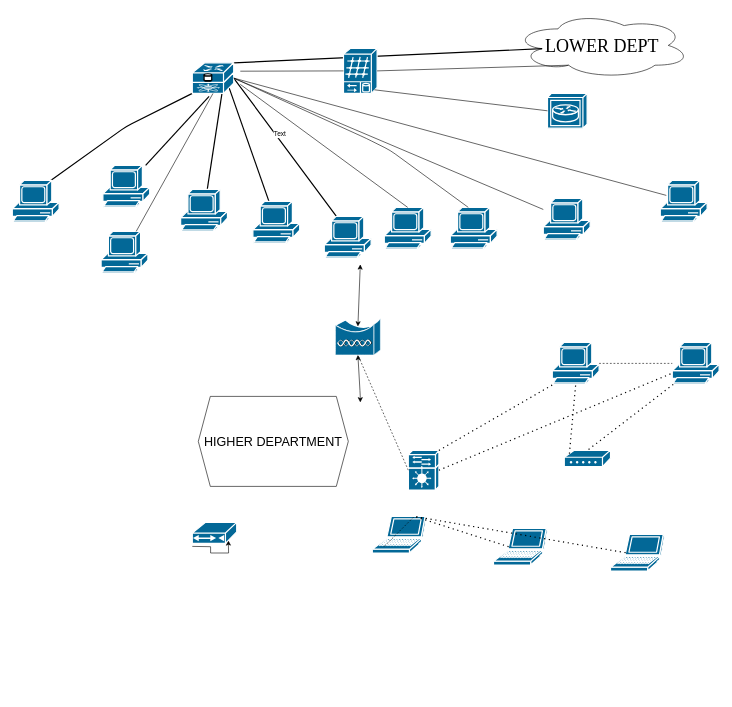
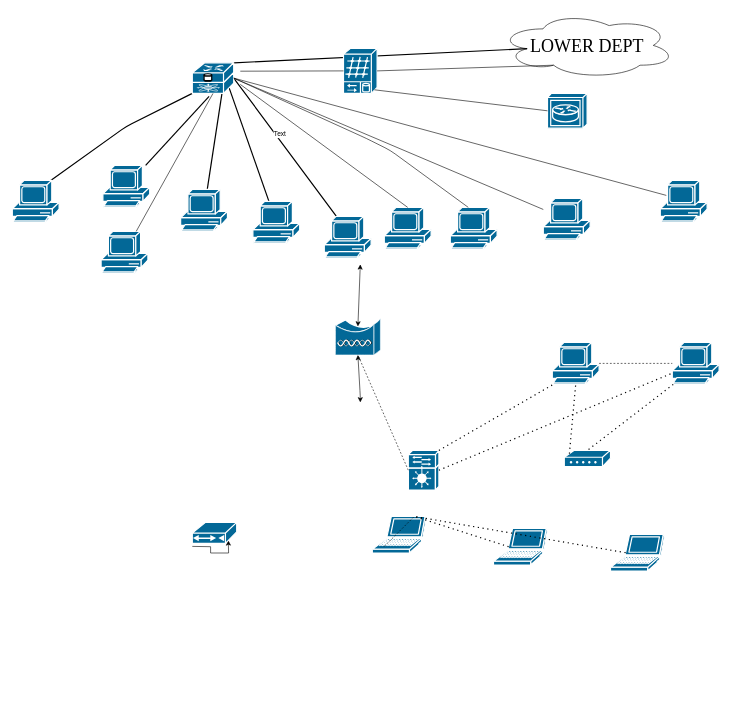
(602, 45) -> (587, 45)
(273, 441) -> none
